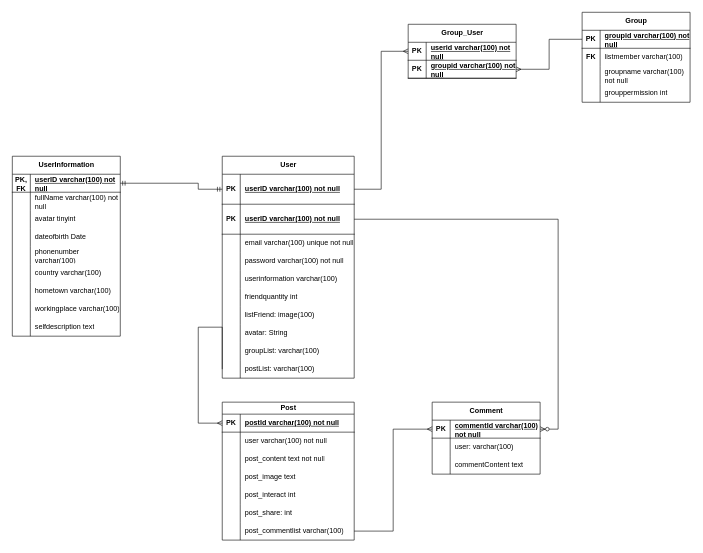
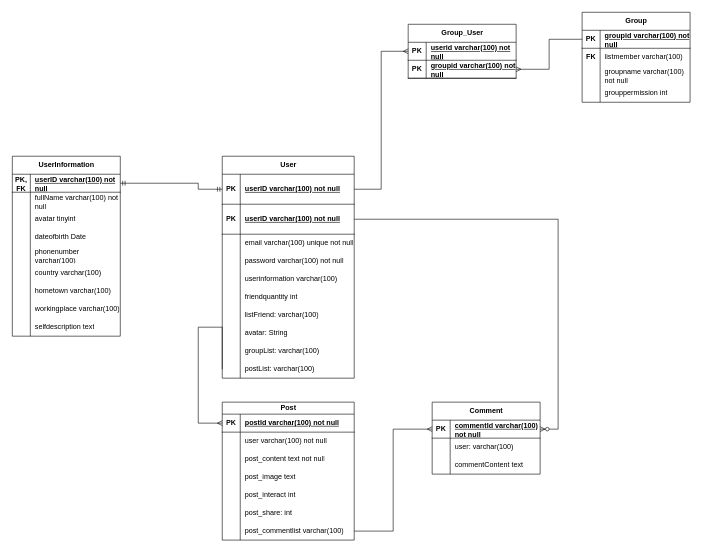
(284, 315) -> (289, 315)
